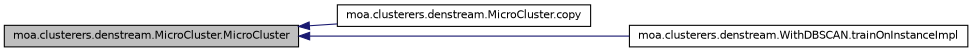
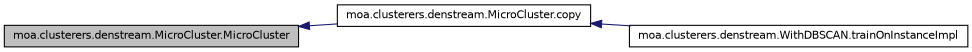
(470, 36) -> (616, 25)
